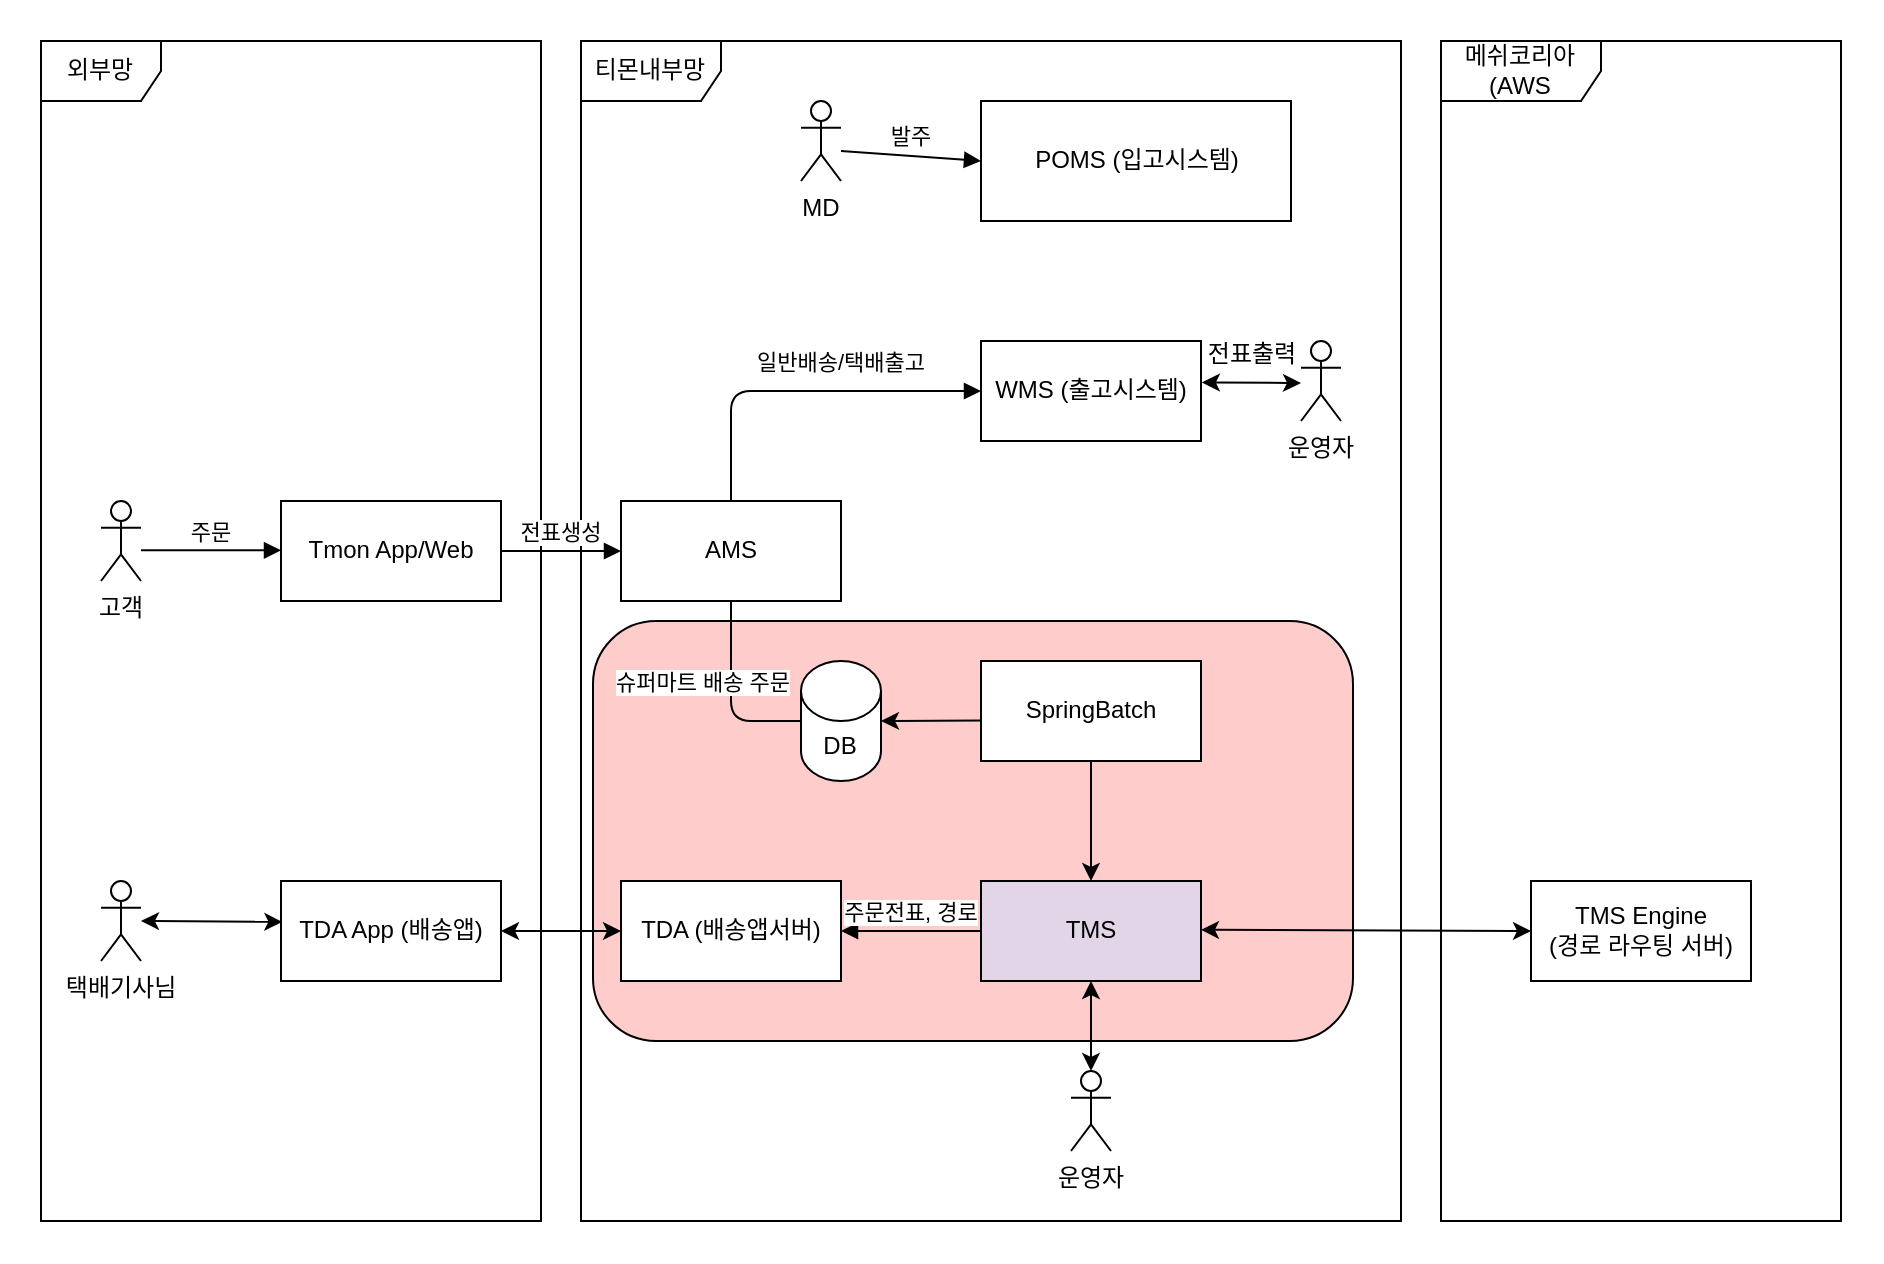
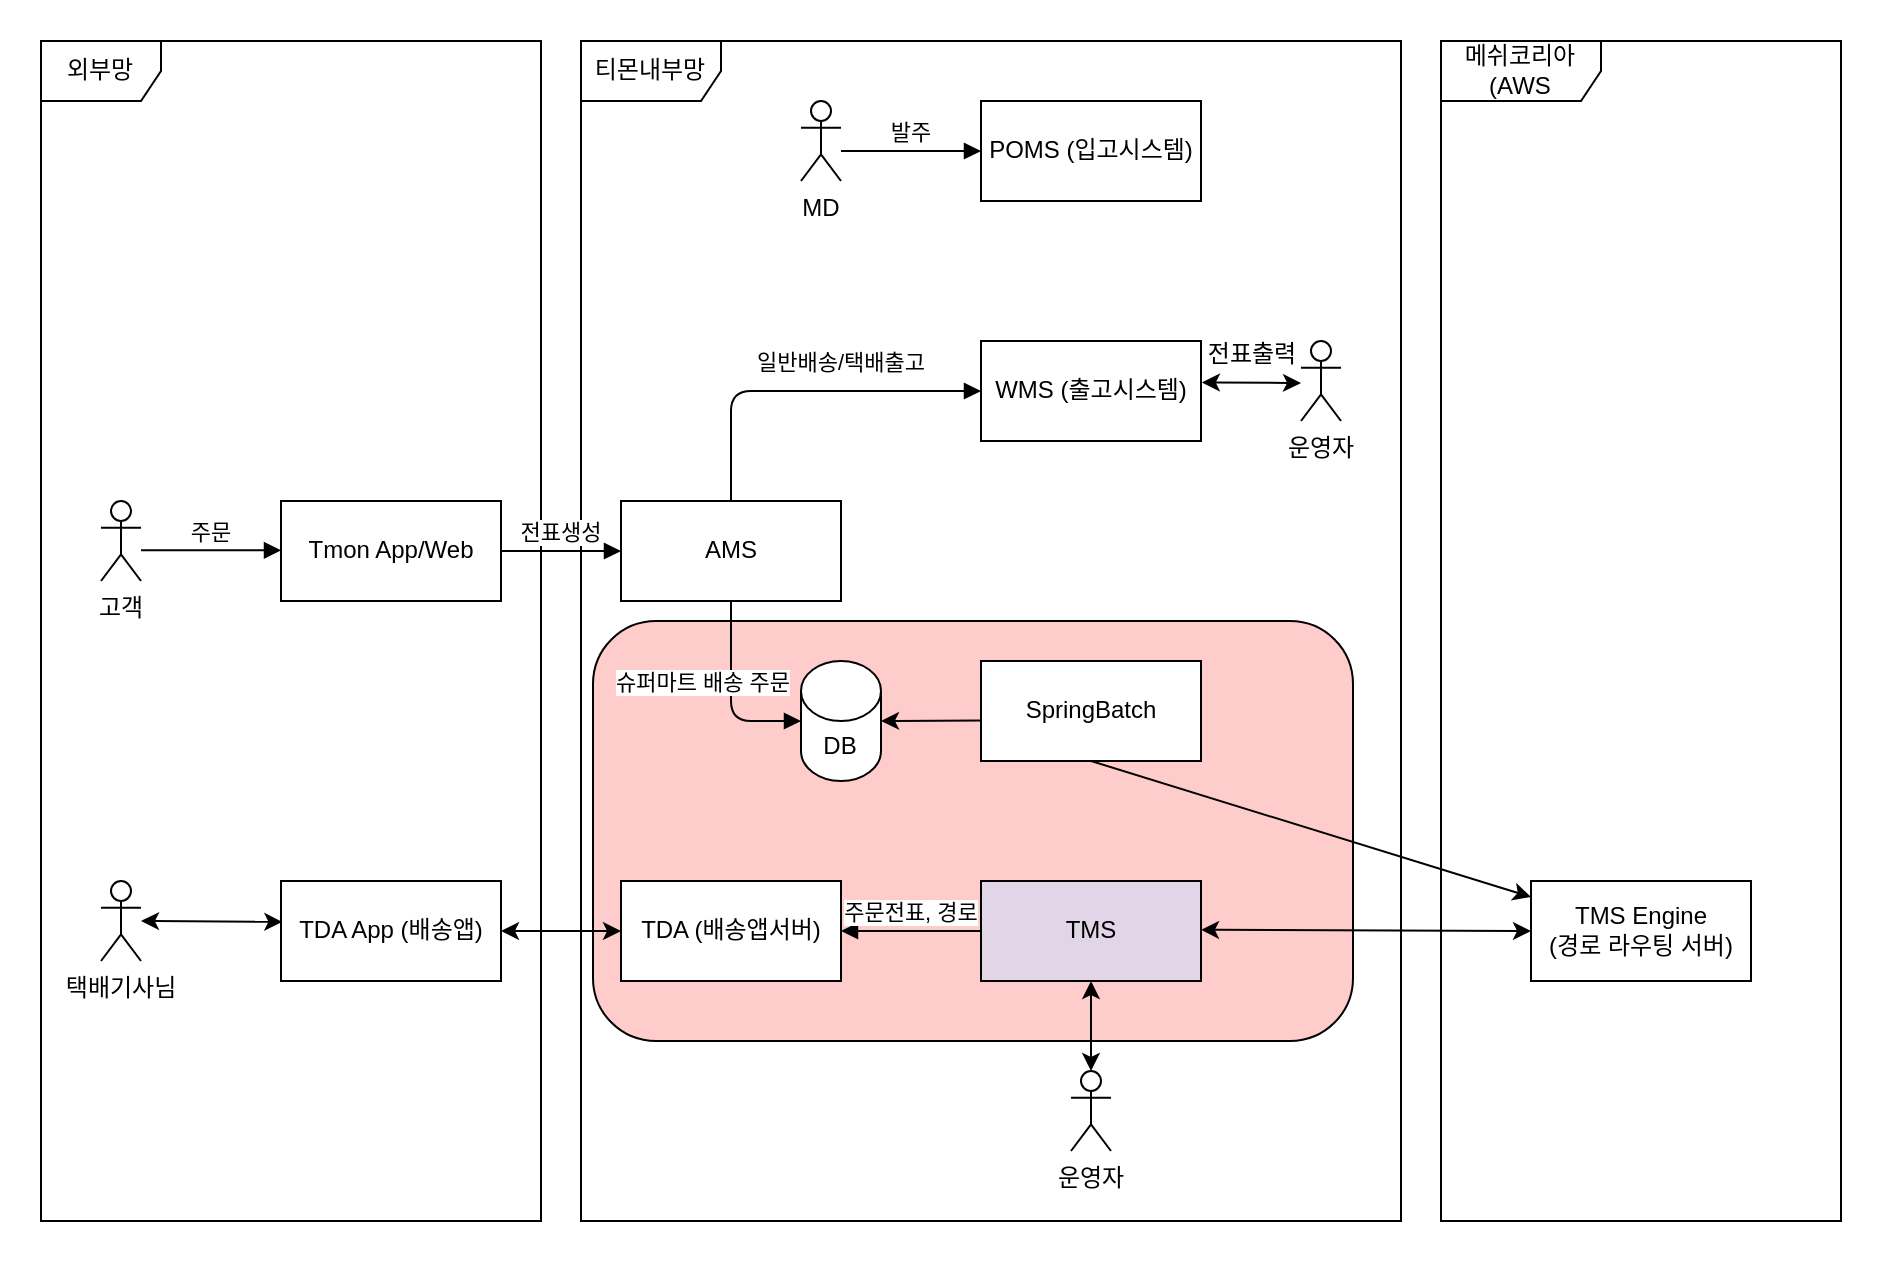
(1136, 161) -> (1091, 151)
(790, 721) -> (783, 721)
(1091, 814) -> (1304, 827)
